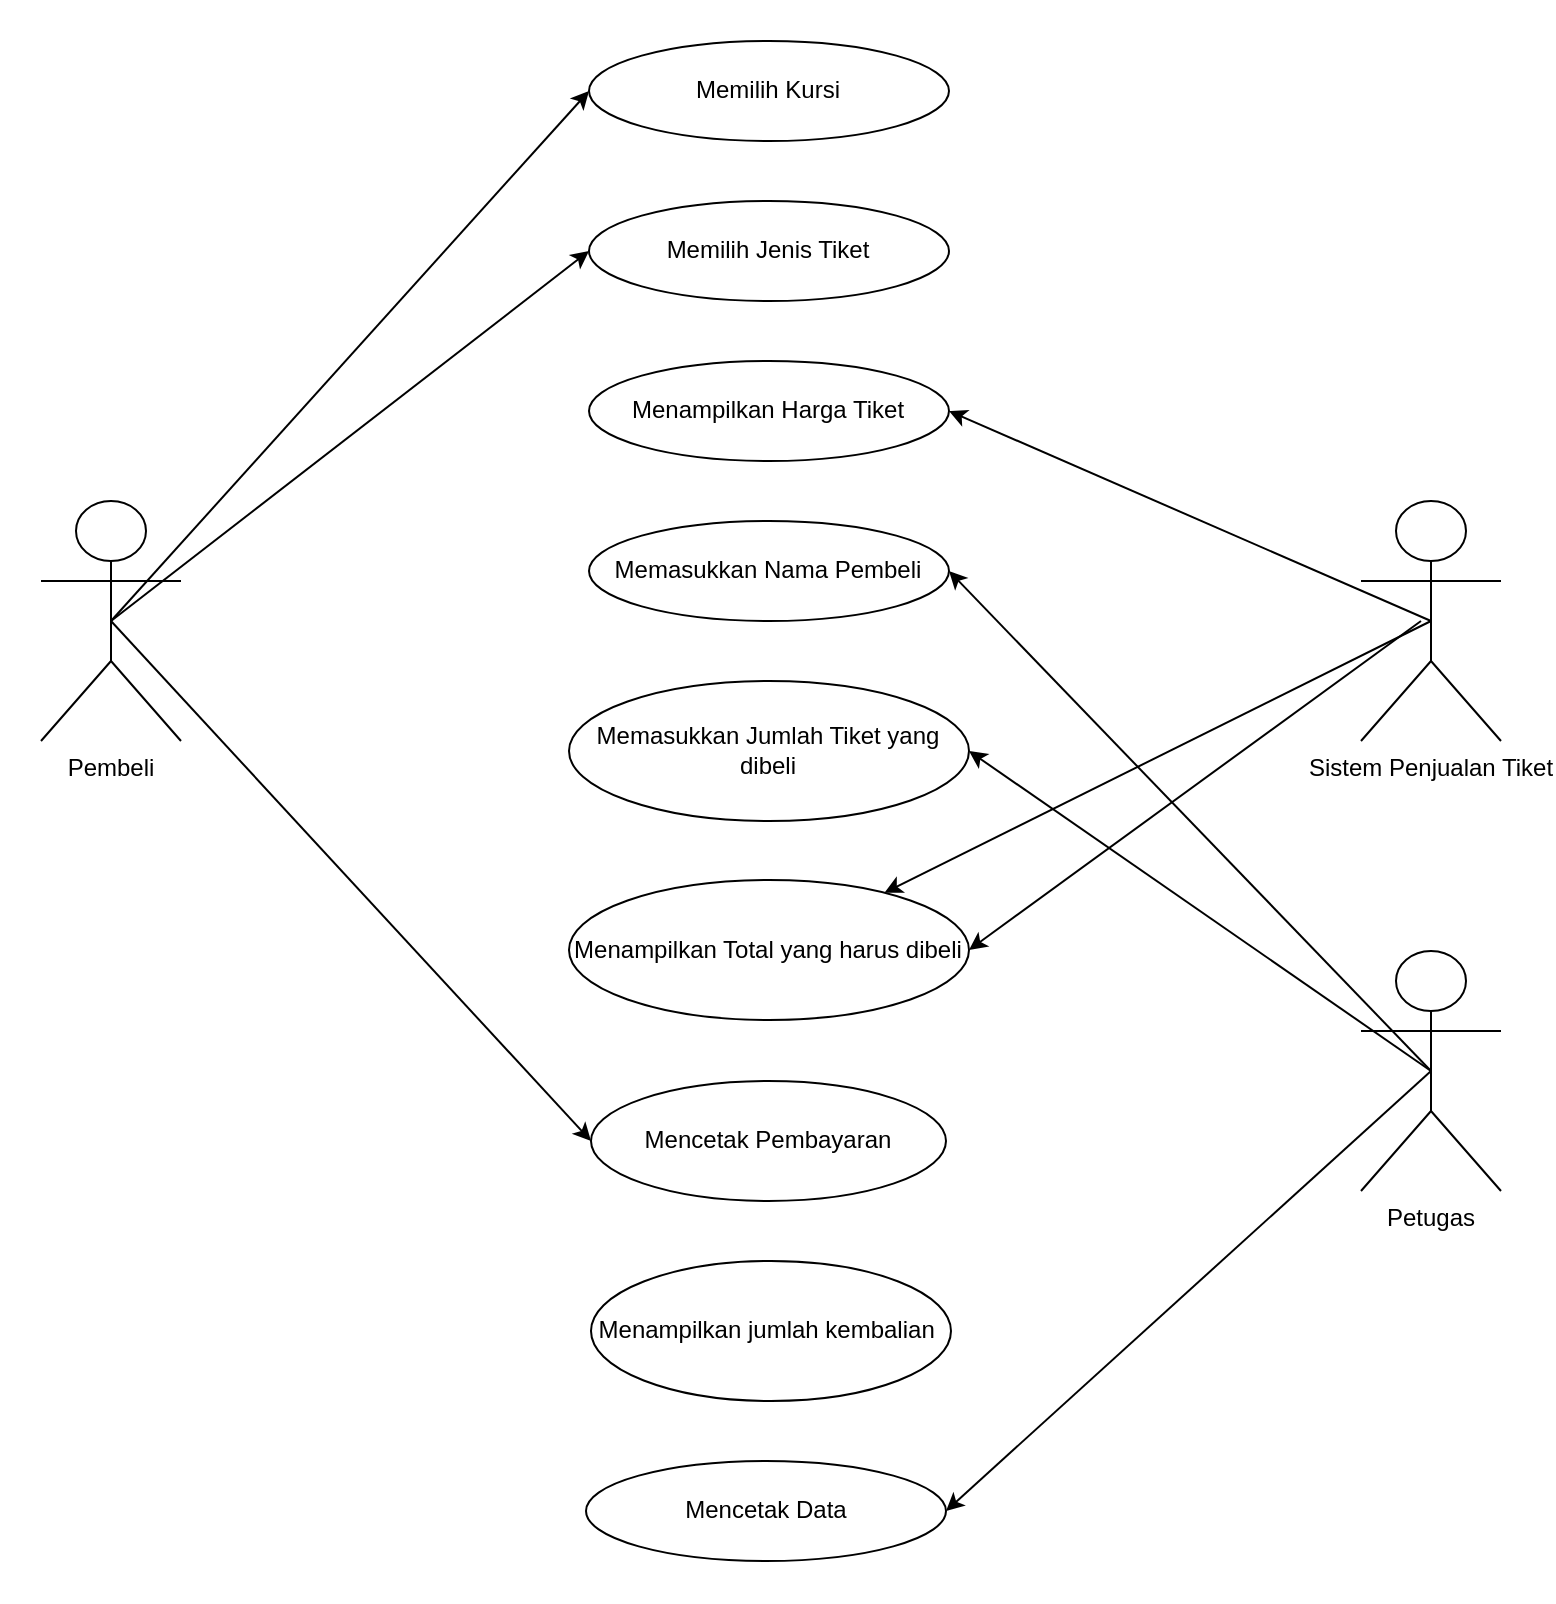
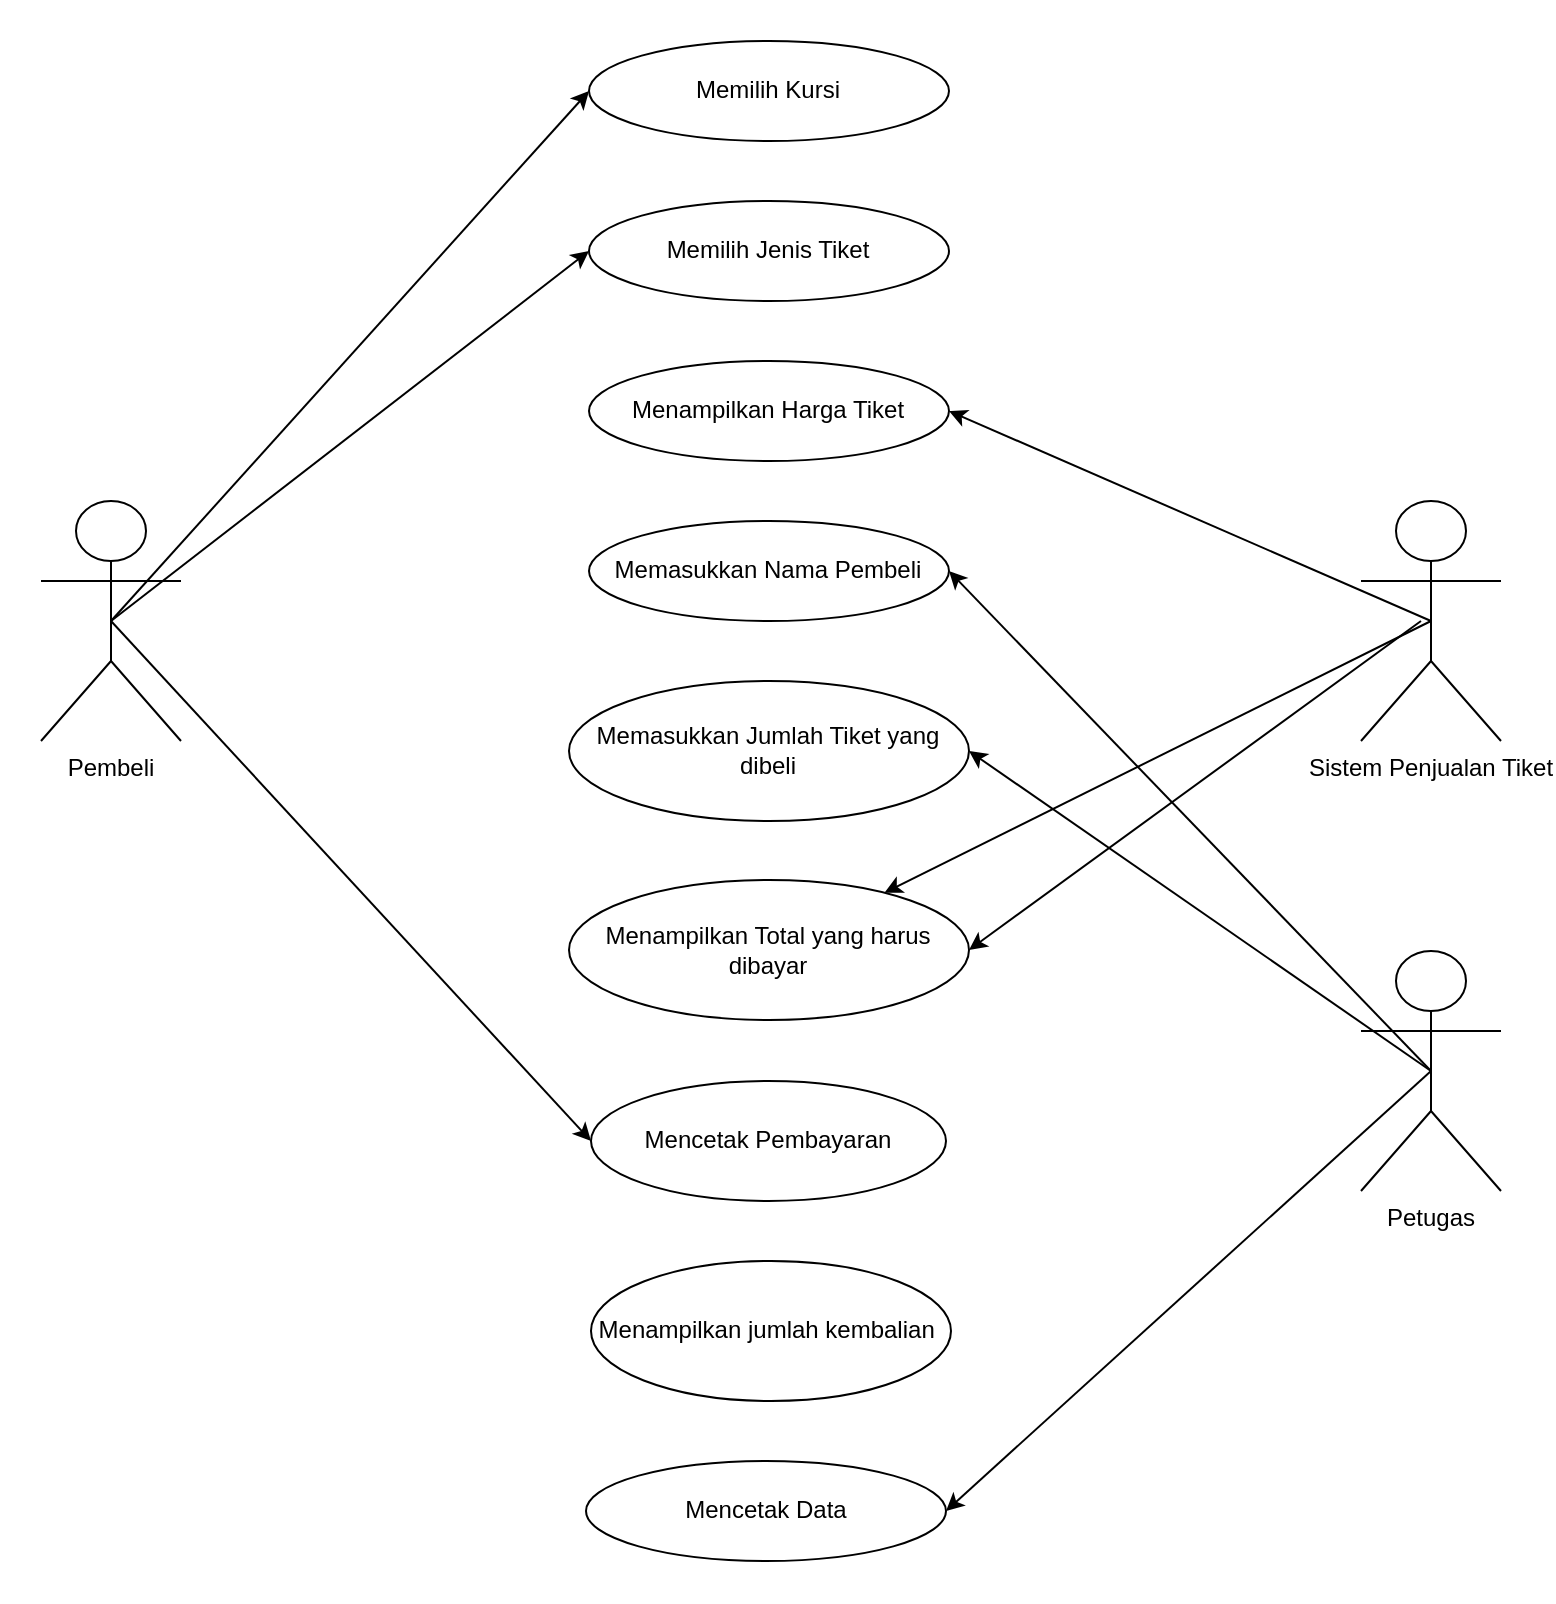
(769, 951) -> (769, 951)
